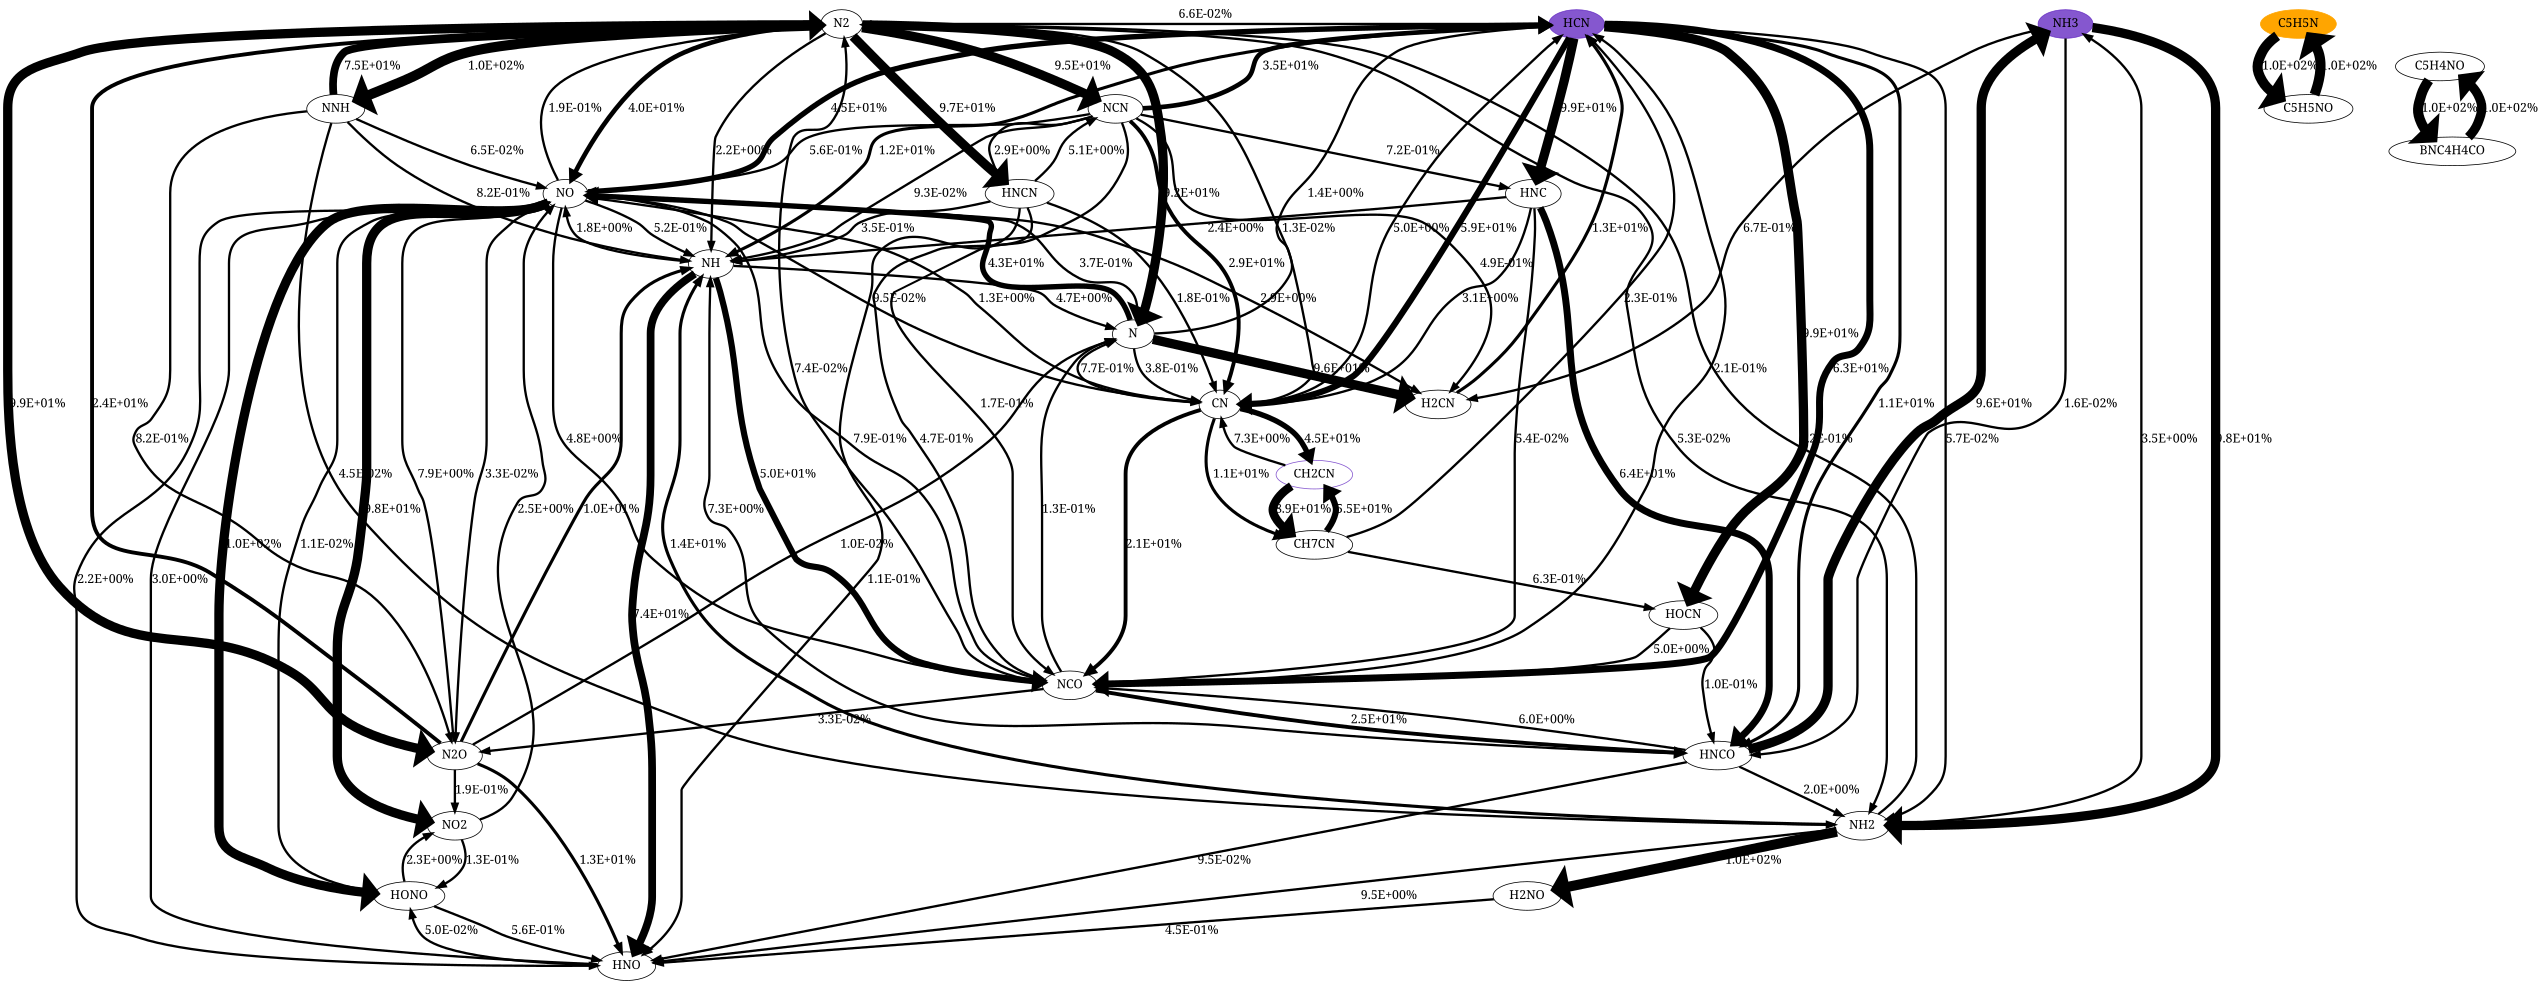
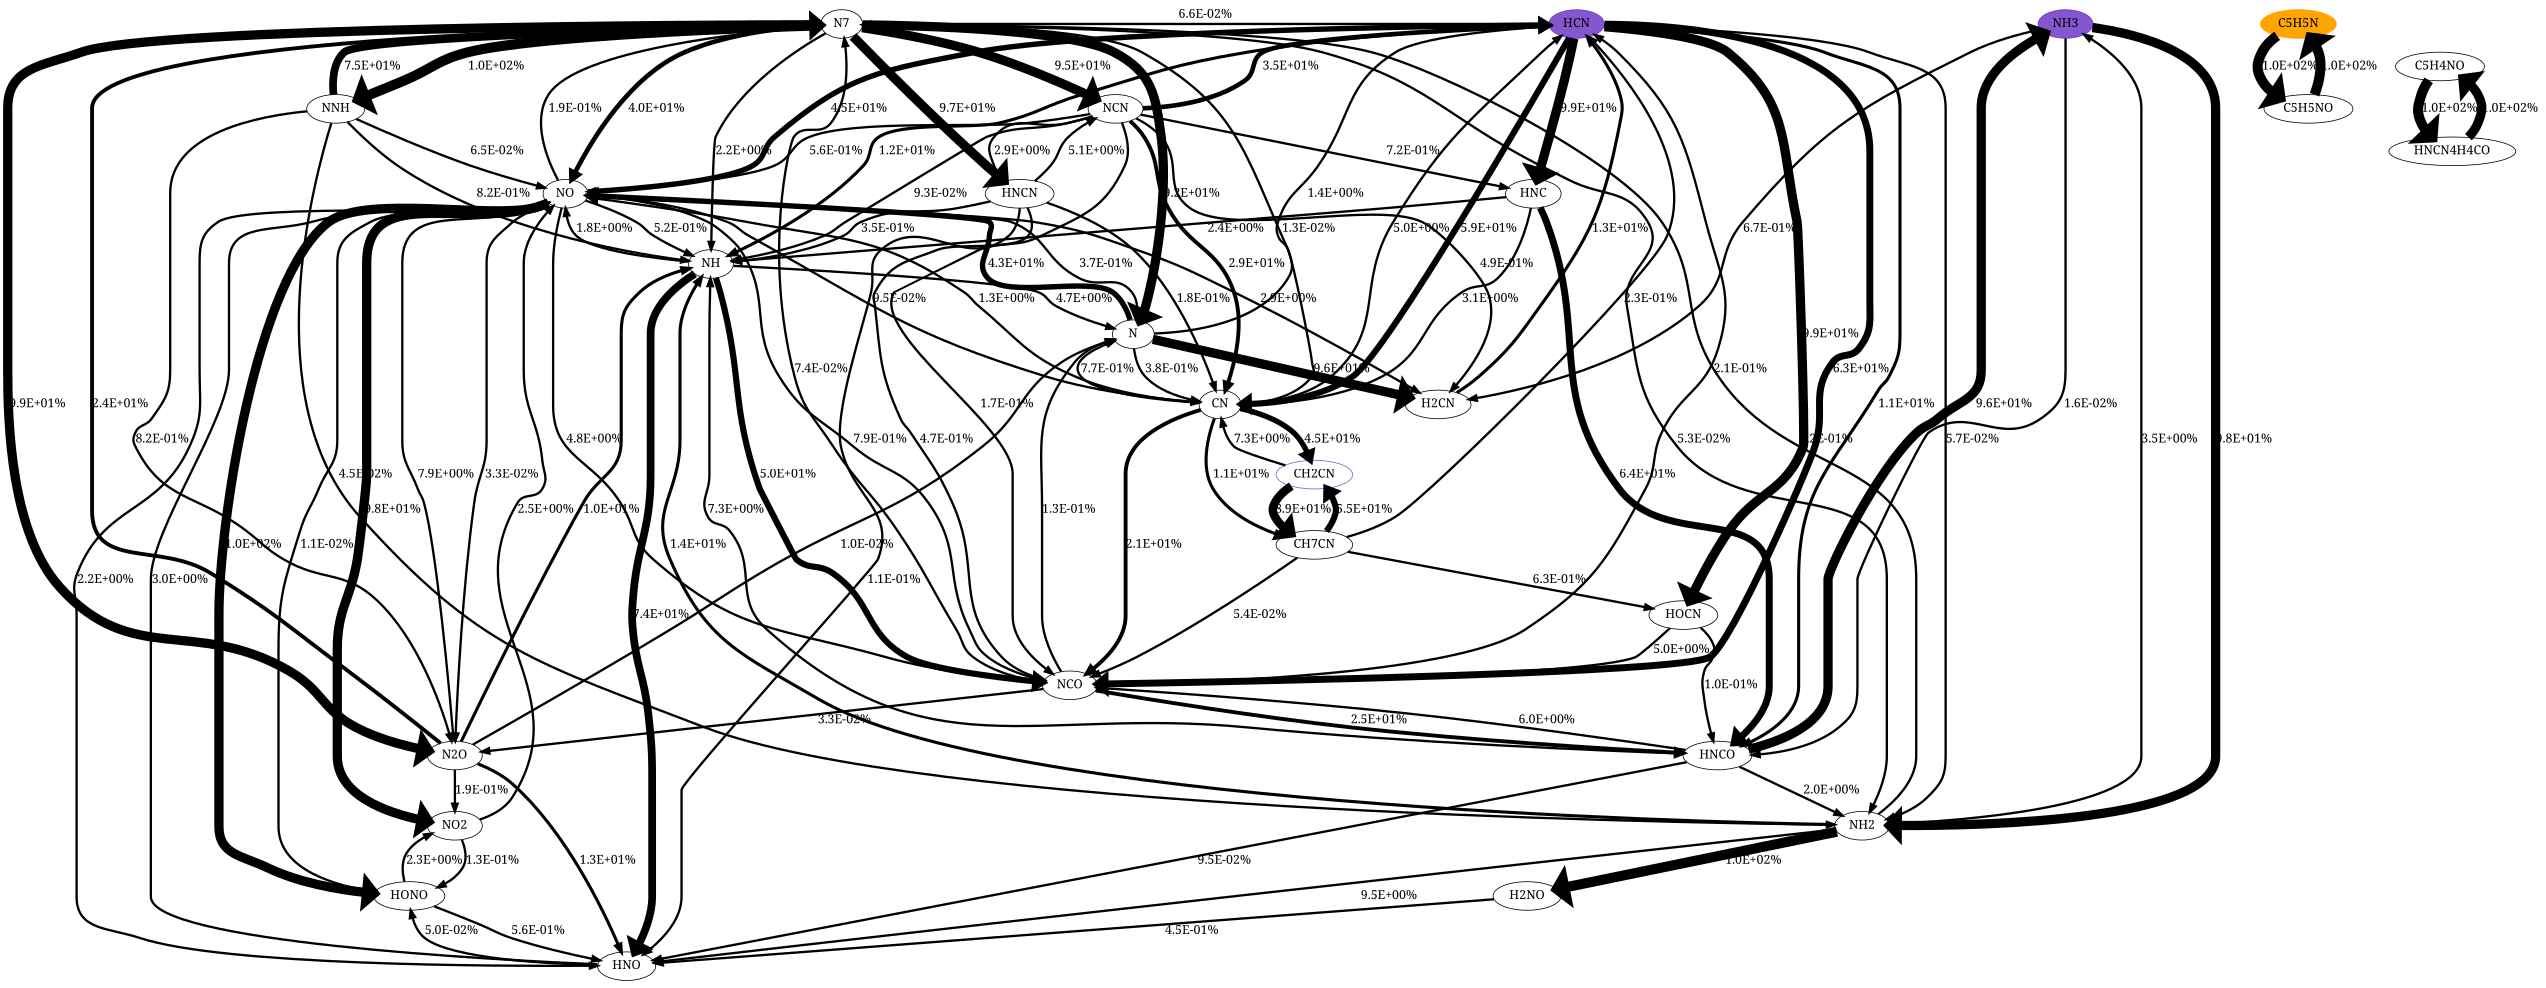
(842, 24) -> (842, 24)
(2452, 151) -> (2452, 151)
(1511, 620) -> (1201, 621)
